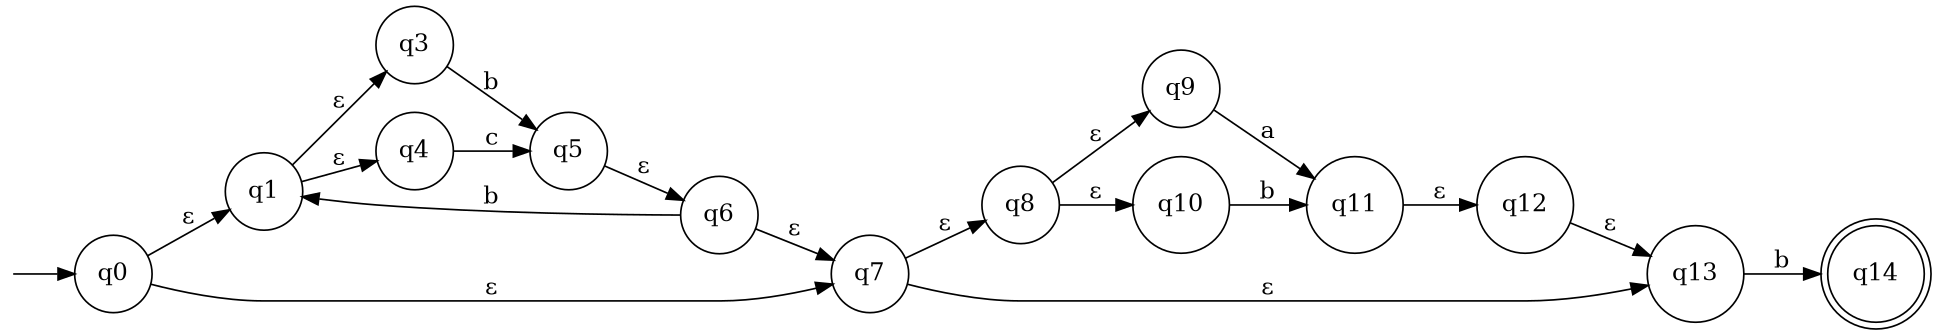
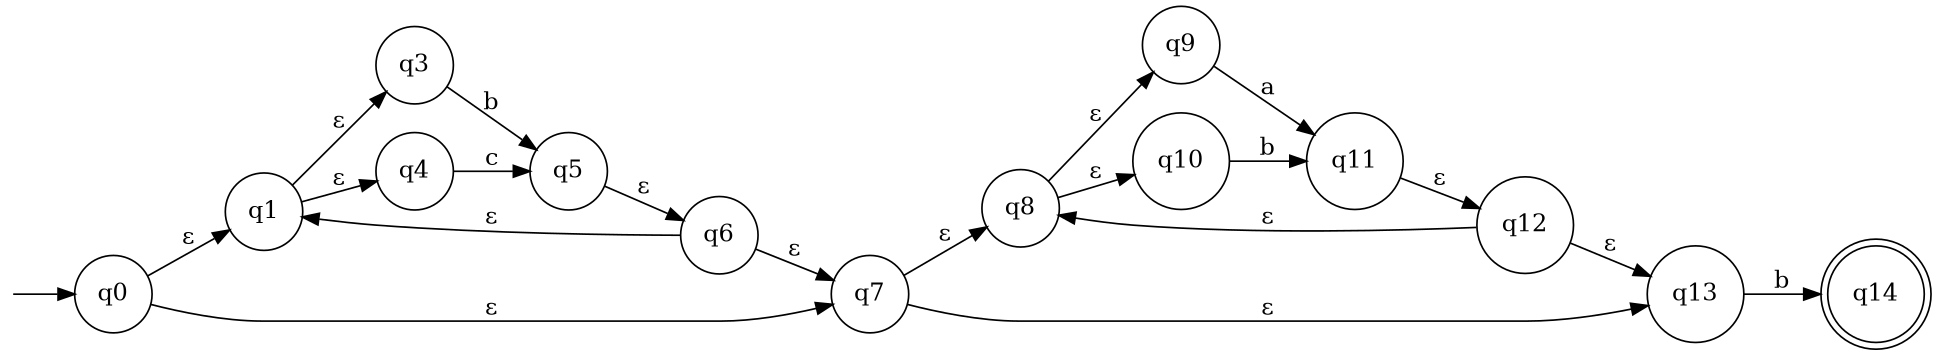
(492, 197) -> (492, 218)
none -> (1276, 231)
